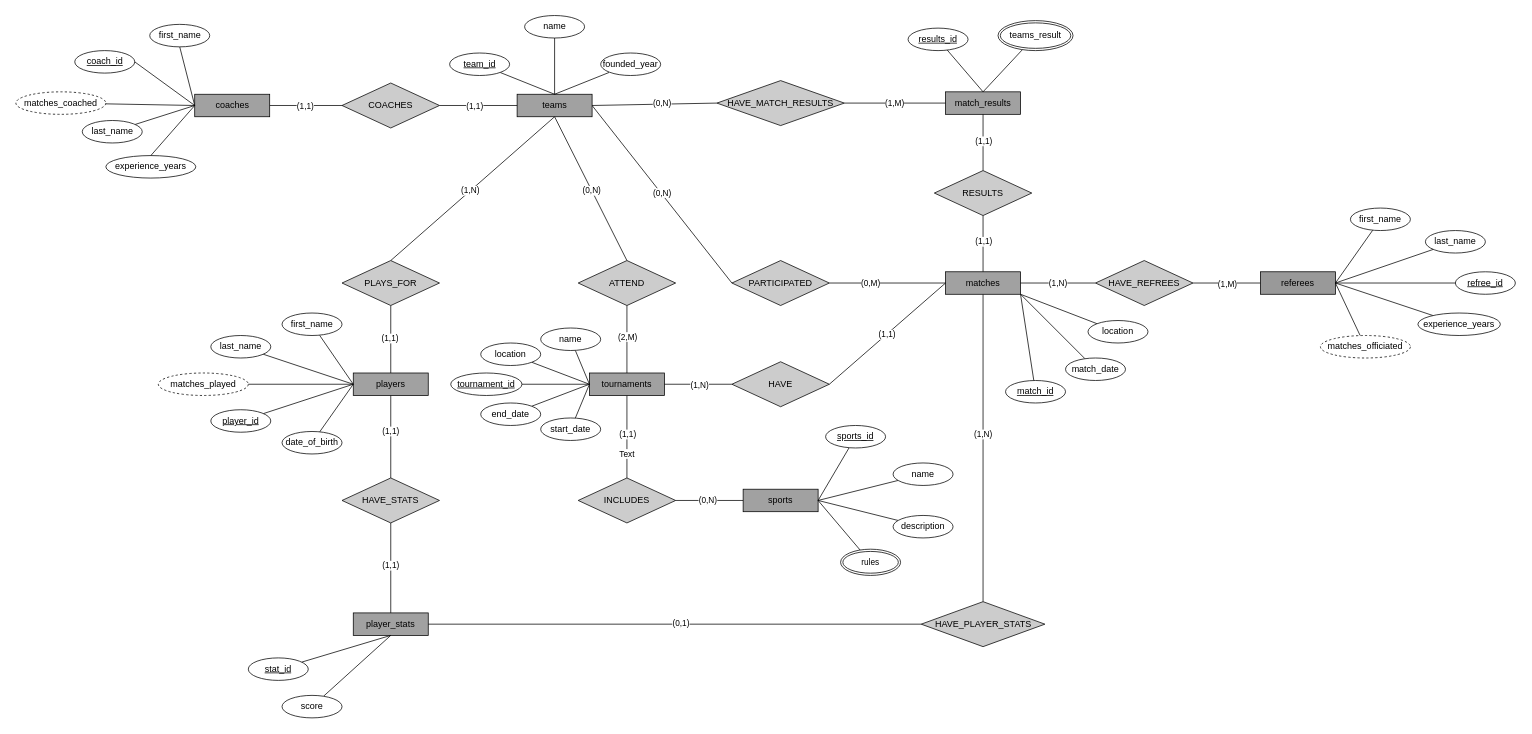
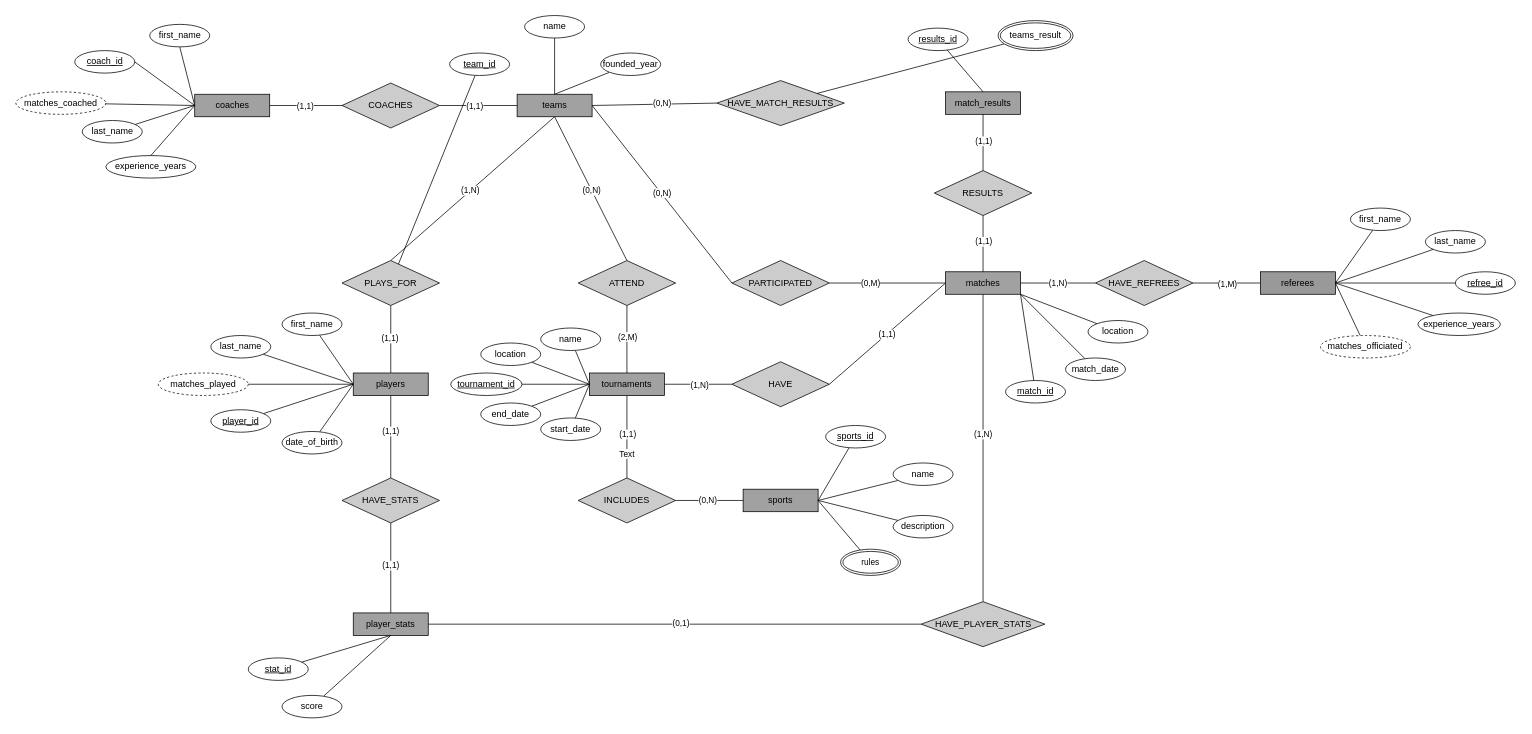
(1003, 70) -> (911, 69)
(526, 83) -> (441, 158)
(894, 103) -> none
